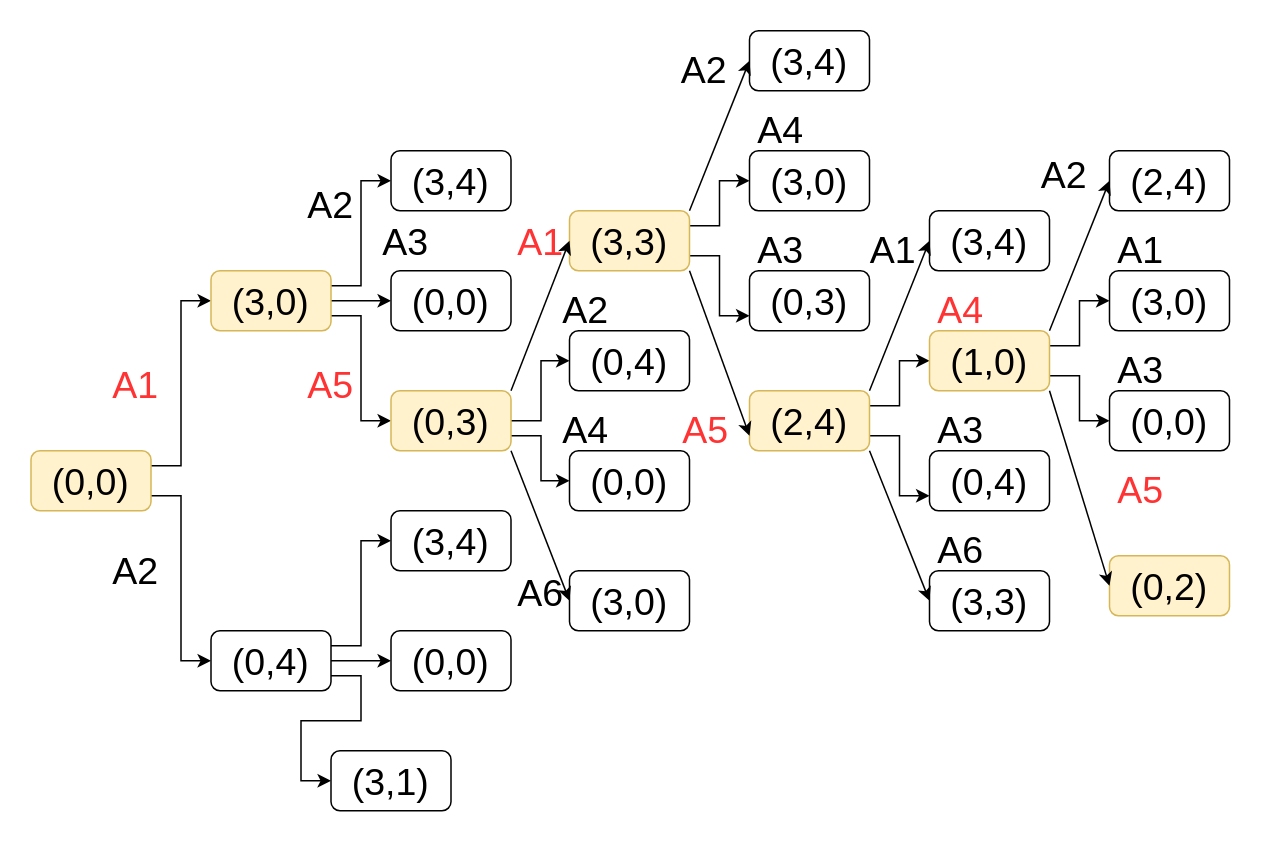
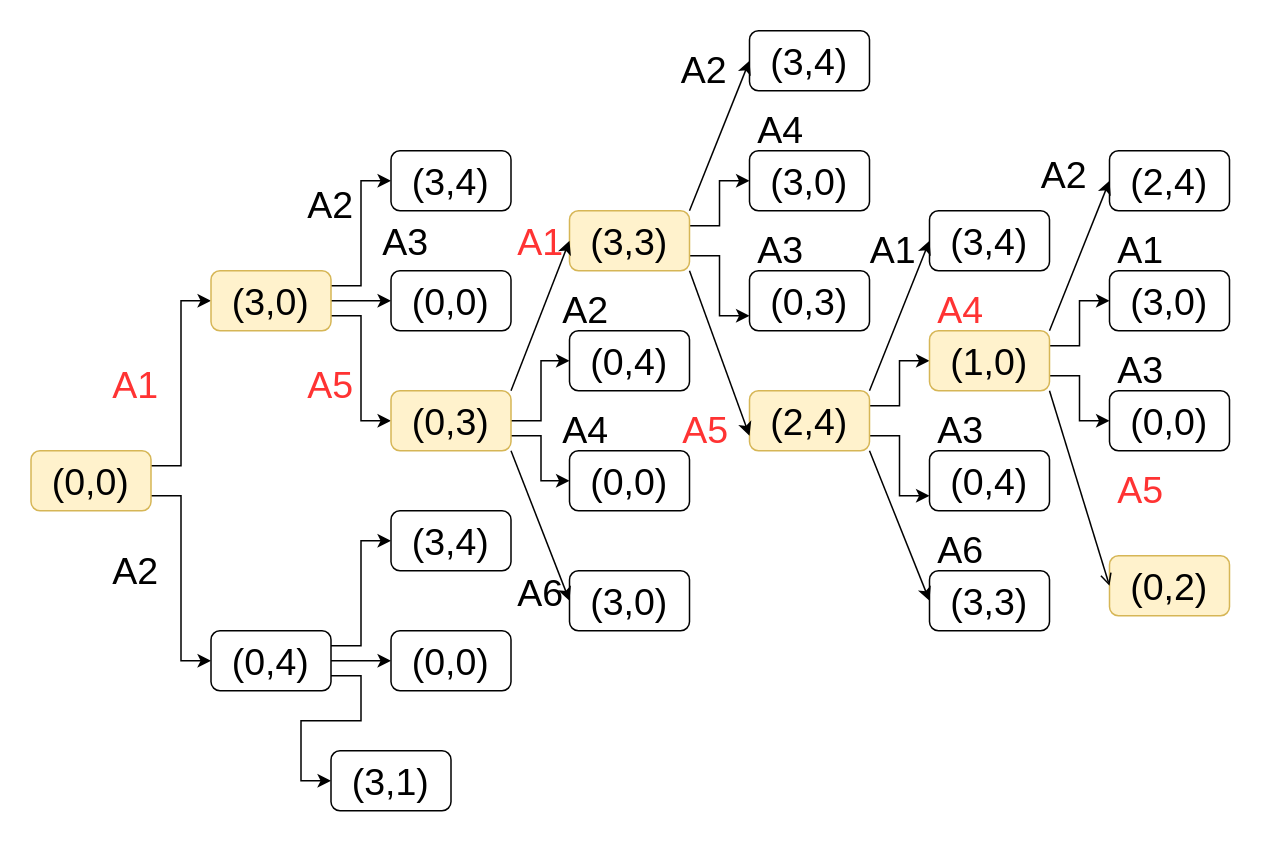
(1106, 575) -> (1106, 577)
